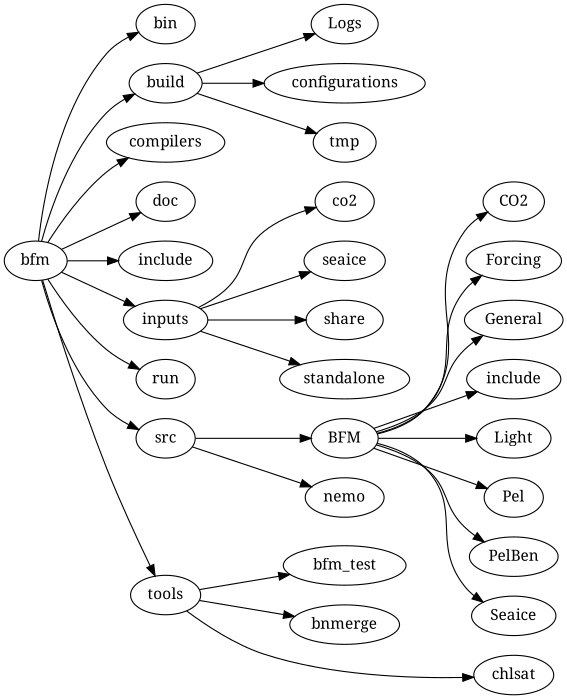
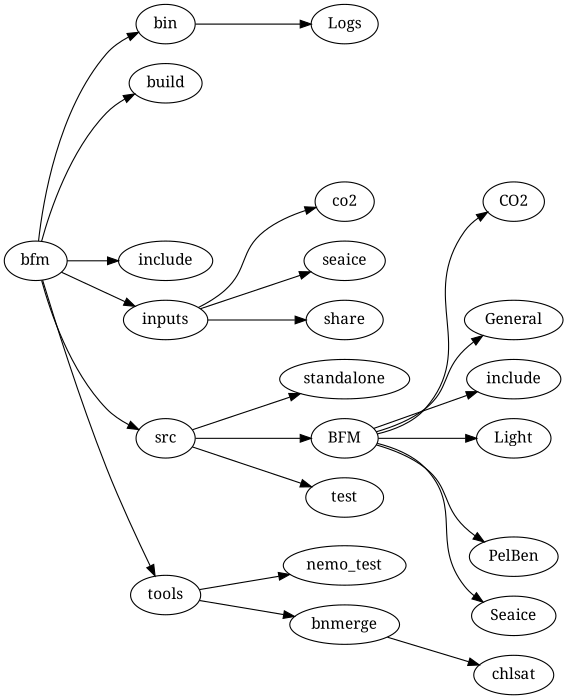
(251, 55) -> (248, 24)
(345, 83) -> none
(166, 142) -> none
(345, 142) -> none
(166, 202) -> none
(514, 261) -> none
(245, 346) -> (241, 413)
(166, 379) -> none
(345, 498) -> (345, 498)
(514, 498) -> none
(345, 565) -> (345, 565)
(318, 667) -> (428, 649)
